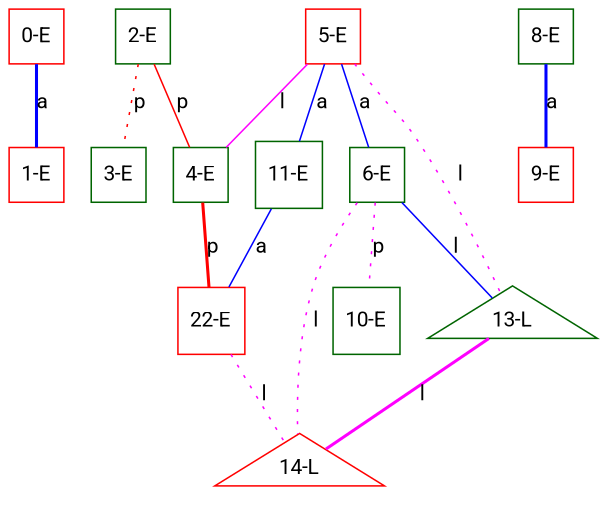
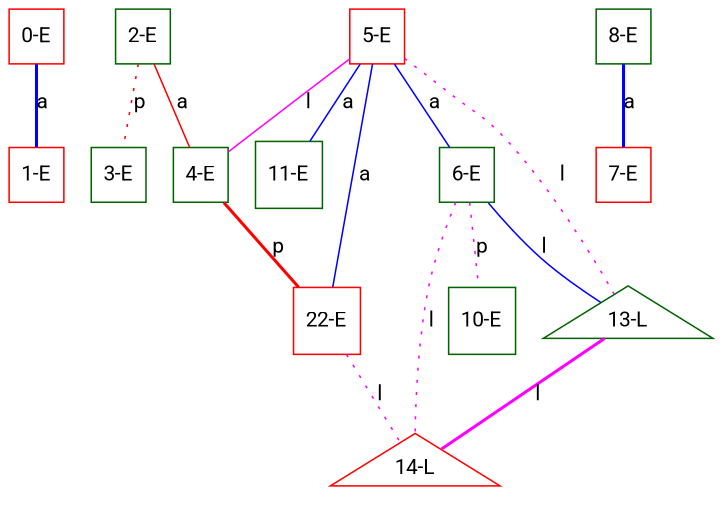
(182, 103) -> (182, 103)
(546, 175) -> (624, 175)
(250, 248) -> (353, 176)
